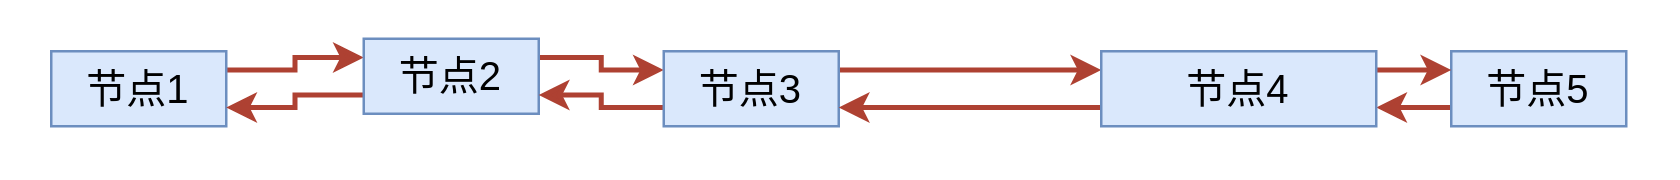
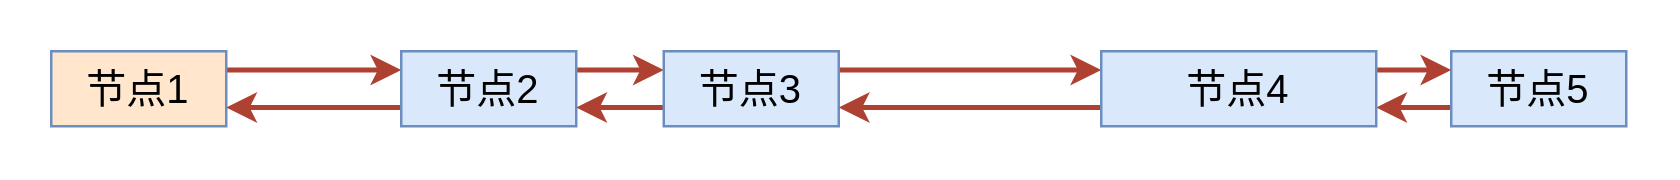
(451, 76) -> (489, 89)
(139, 89) -> (139, 89)
